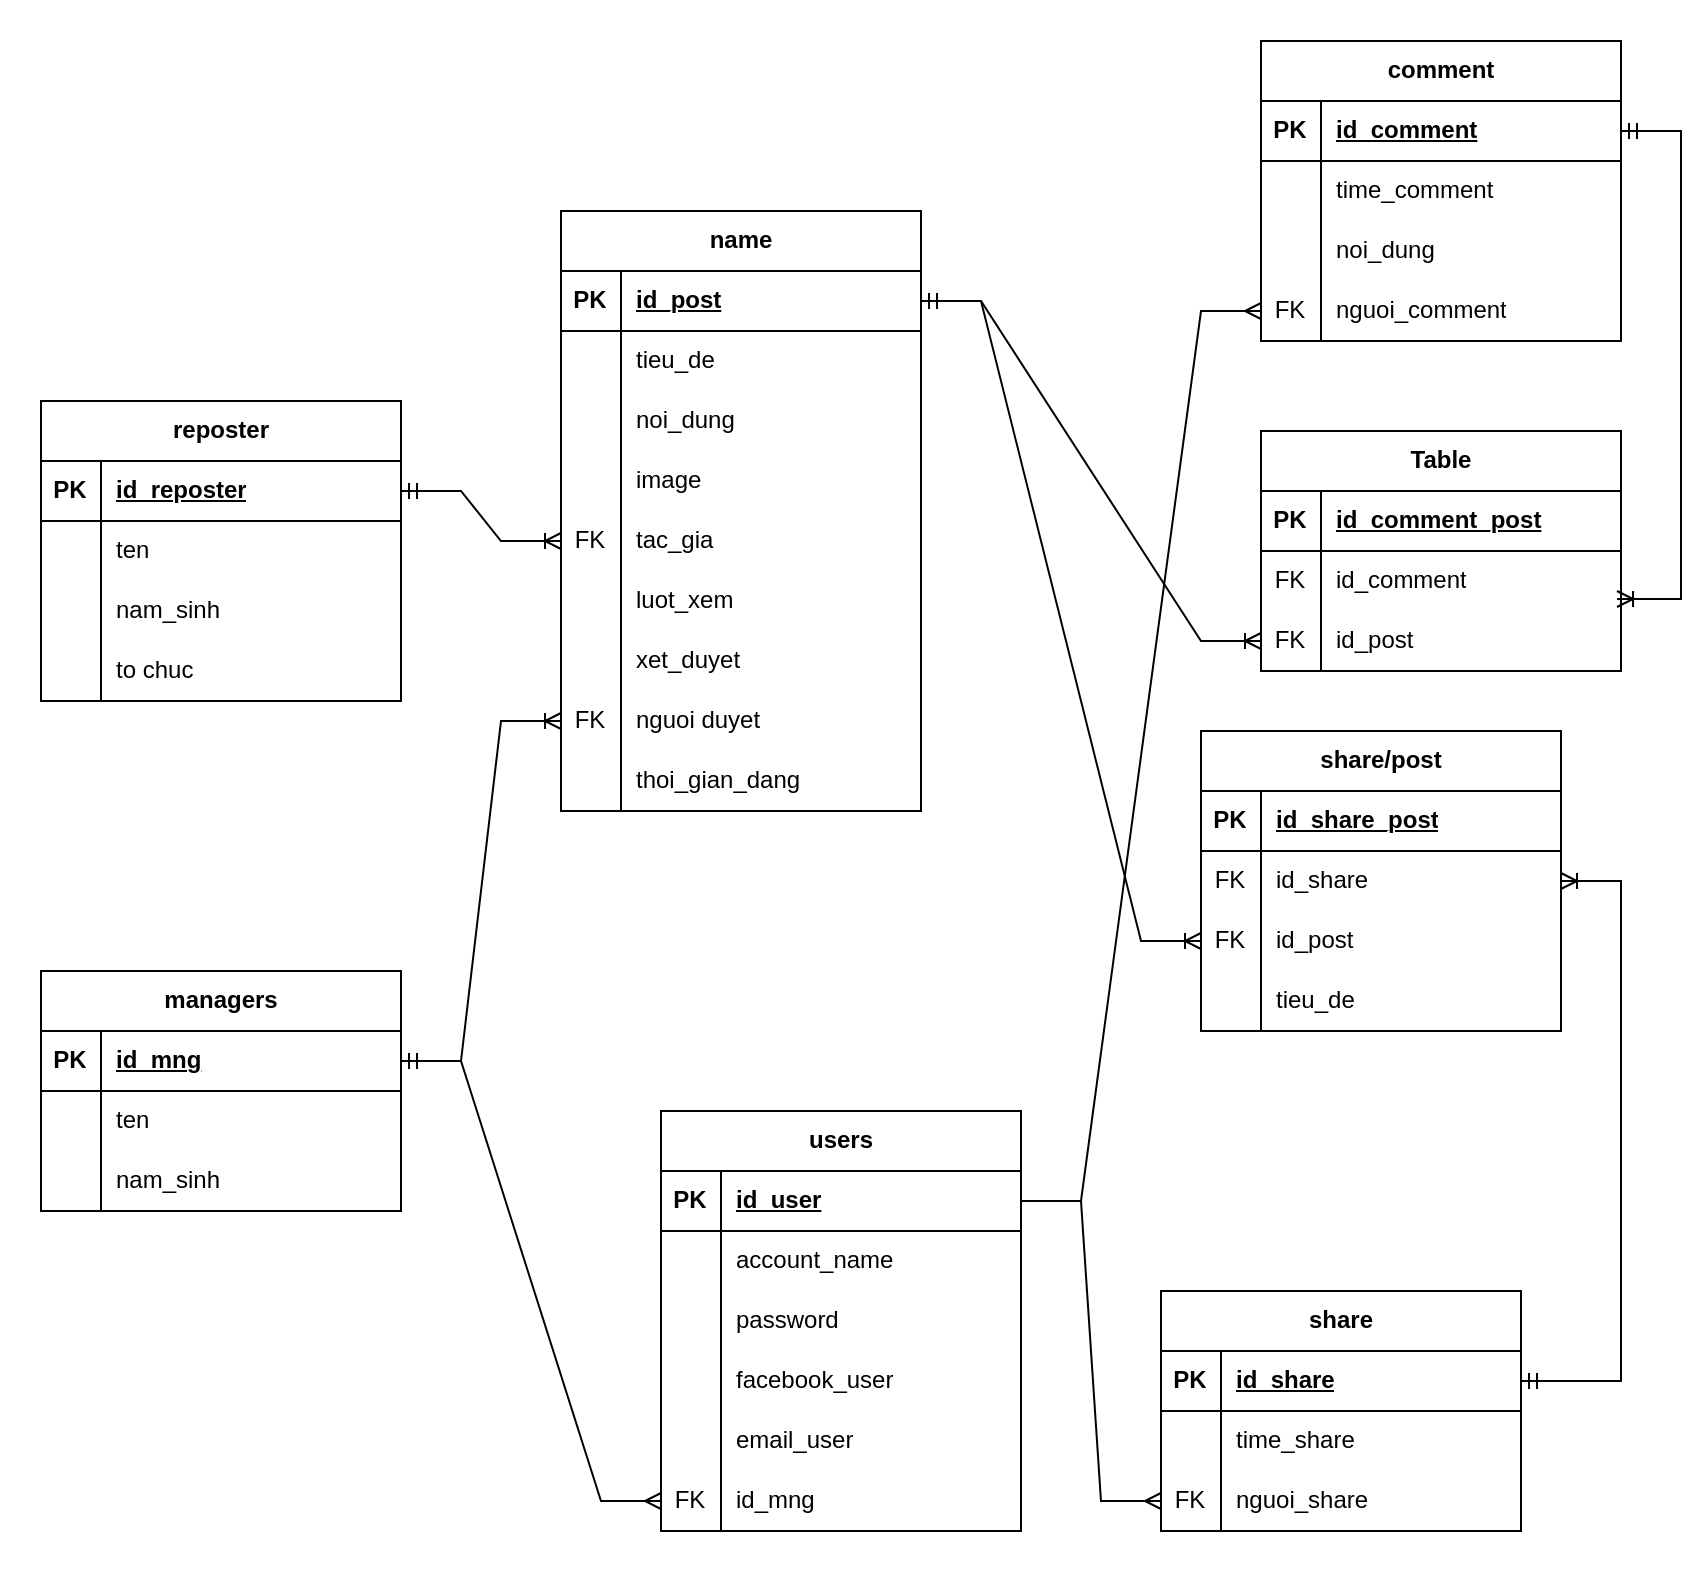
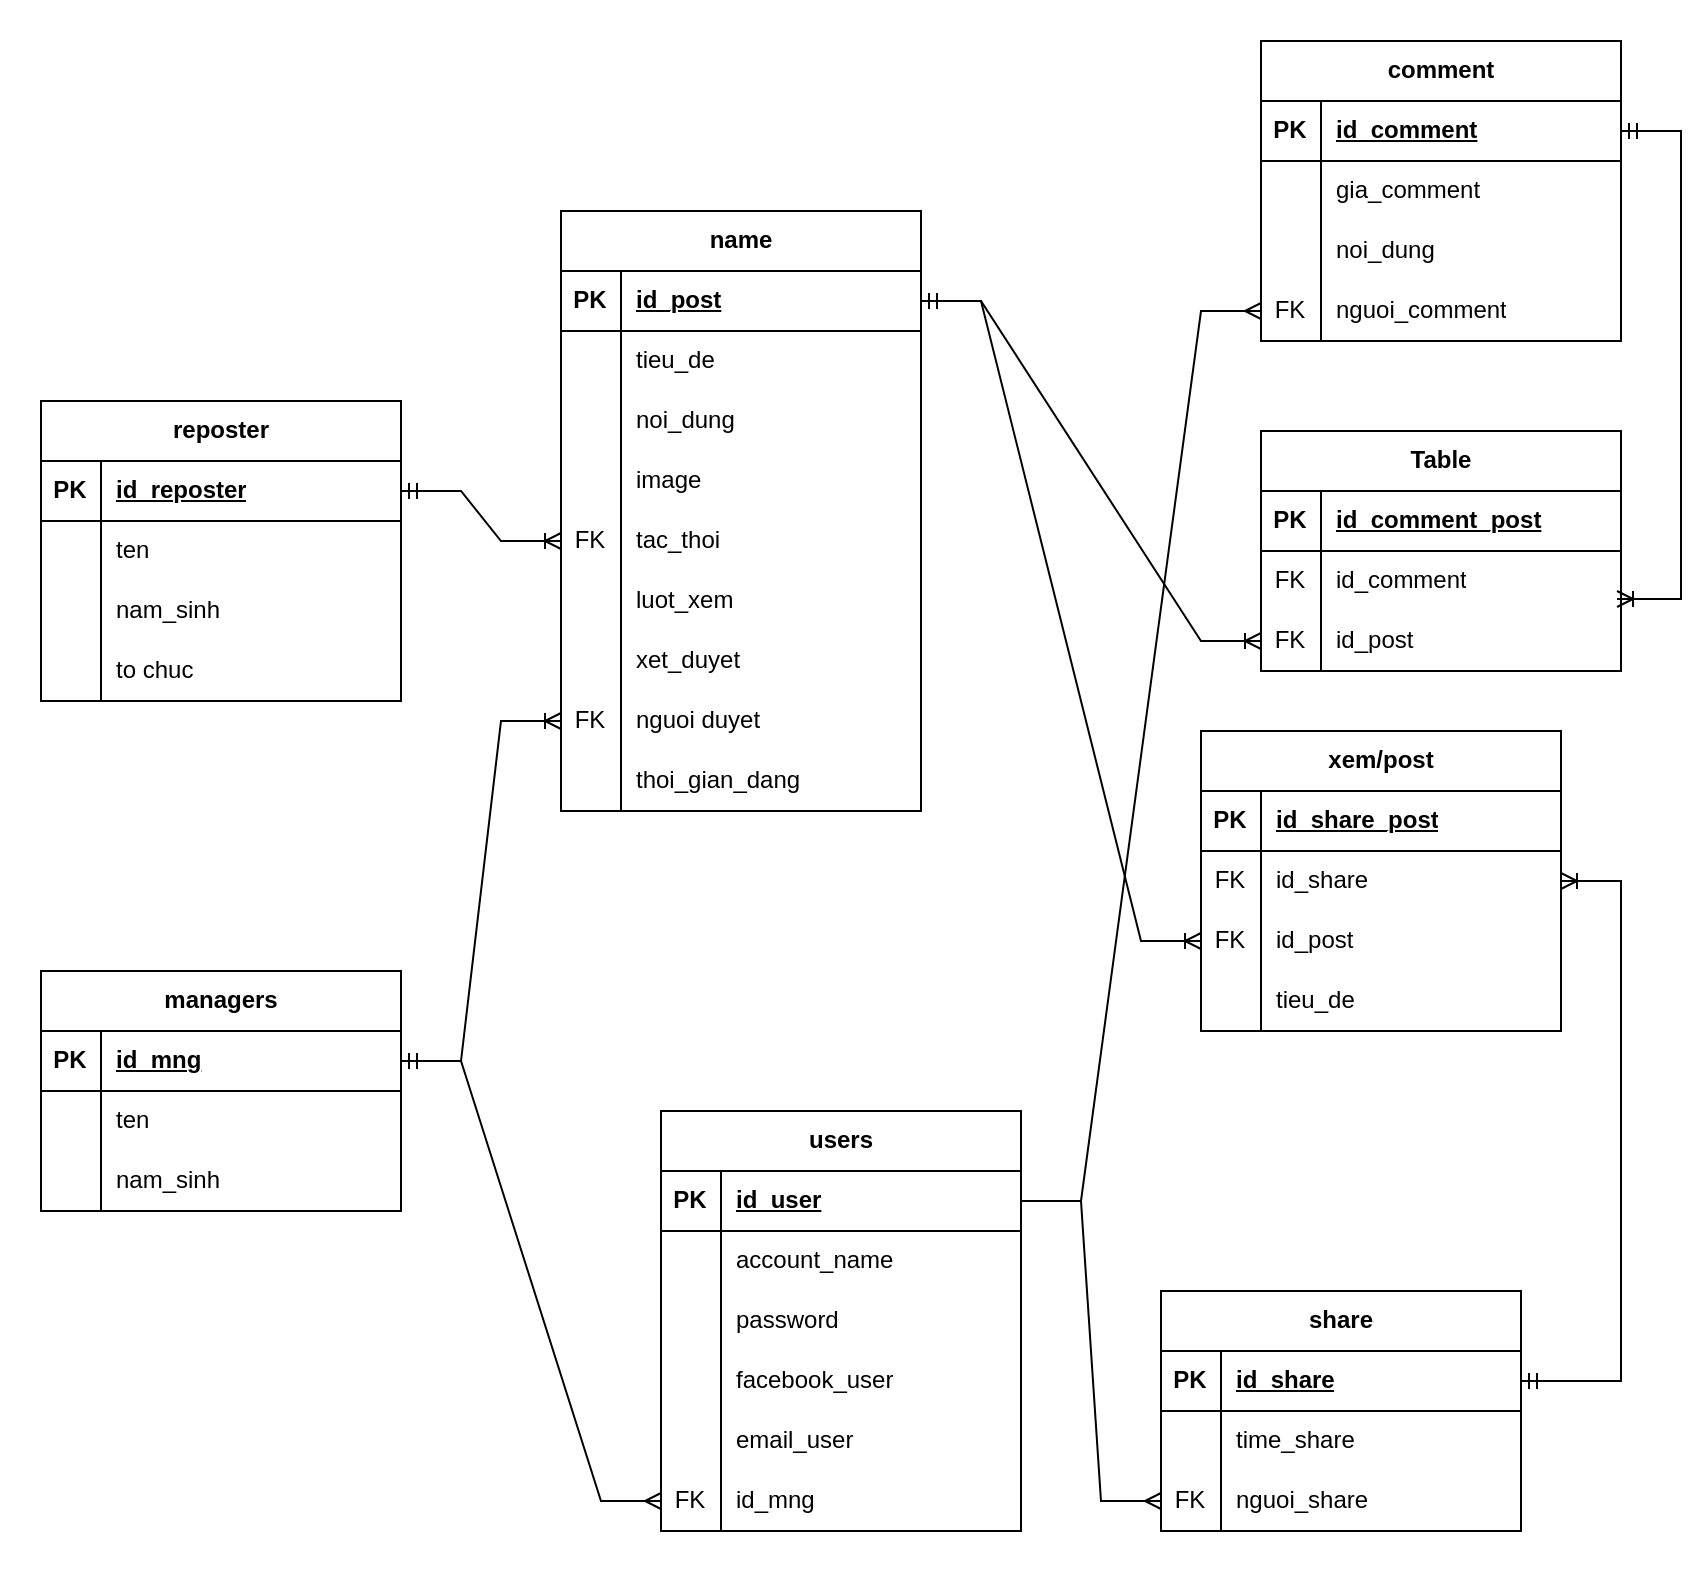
(1415, 191) -> (1408, 191)
(681, 541) -> (688, 541)
(1382, 761) -> (1382, 761)
